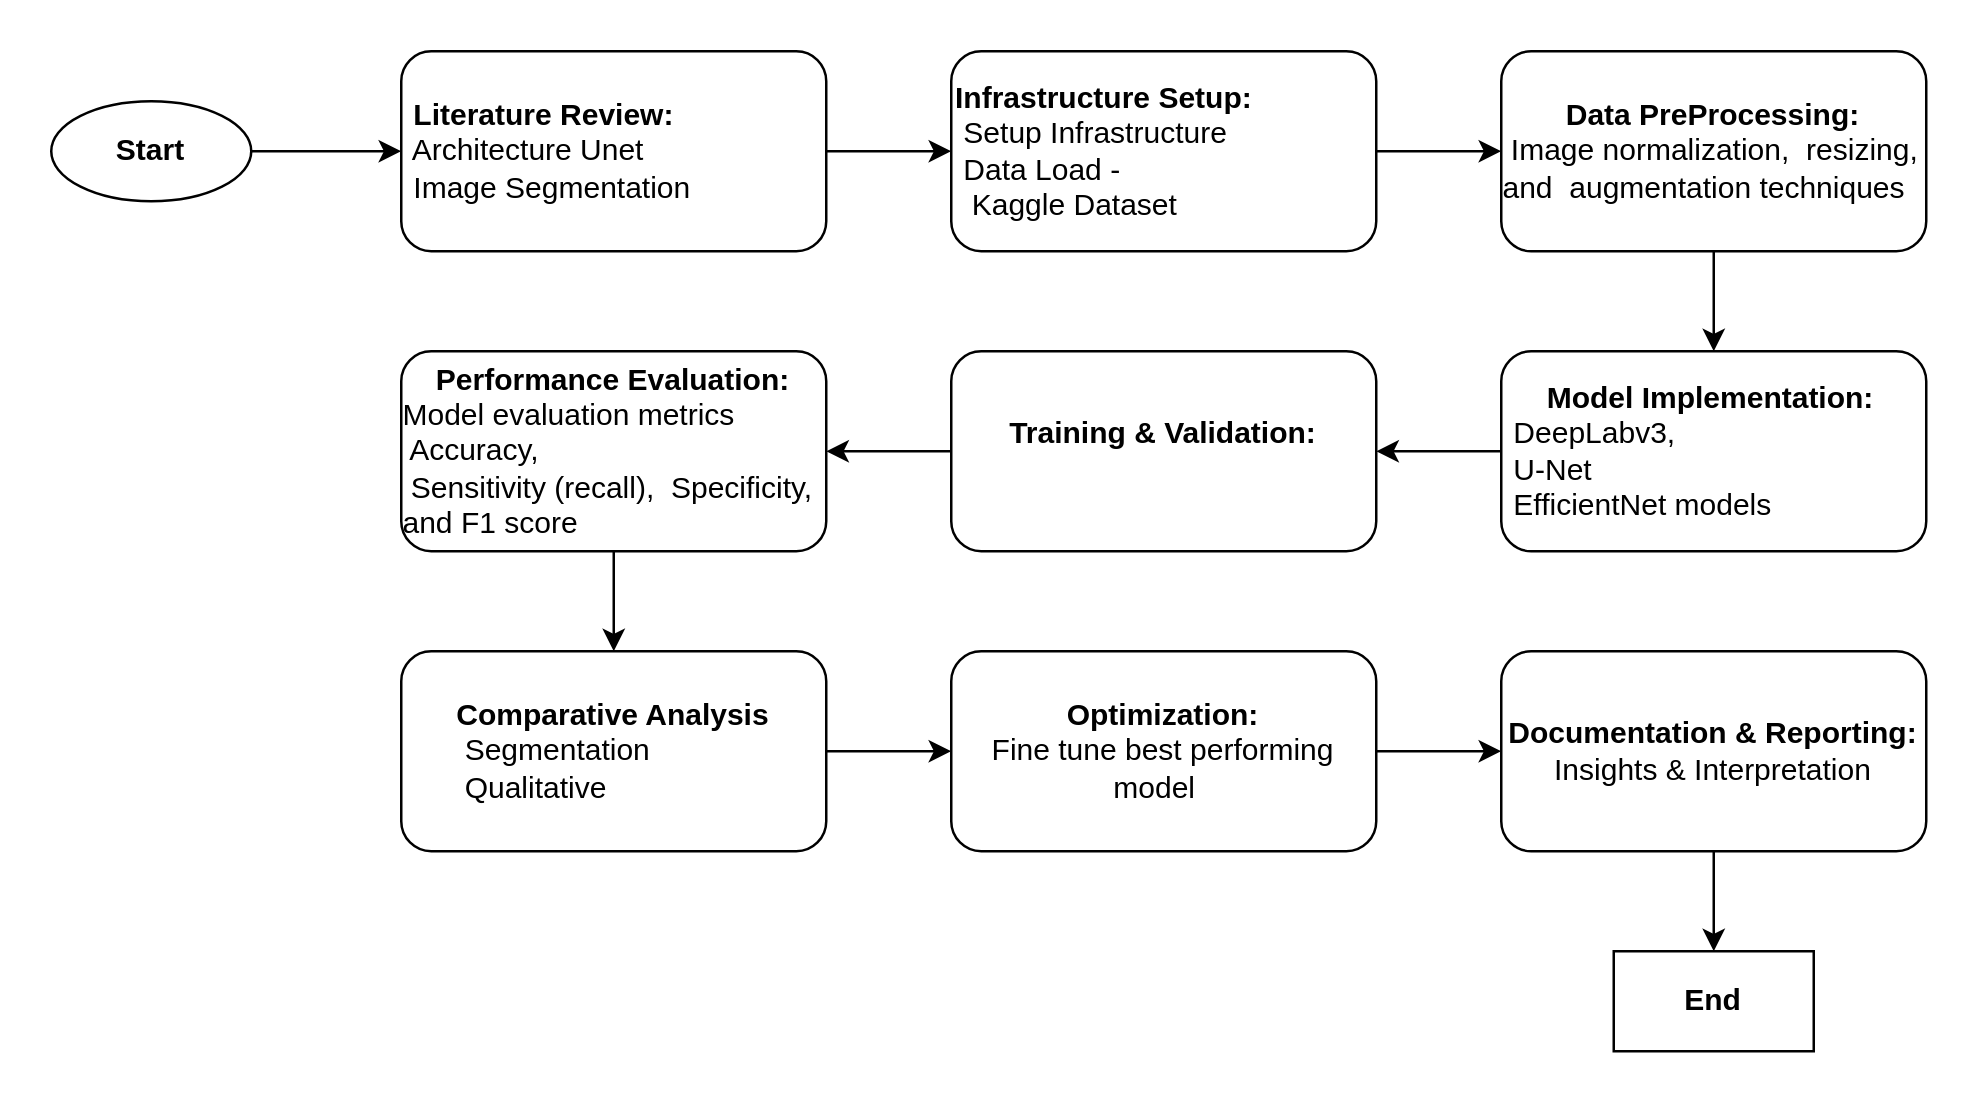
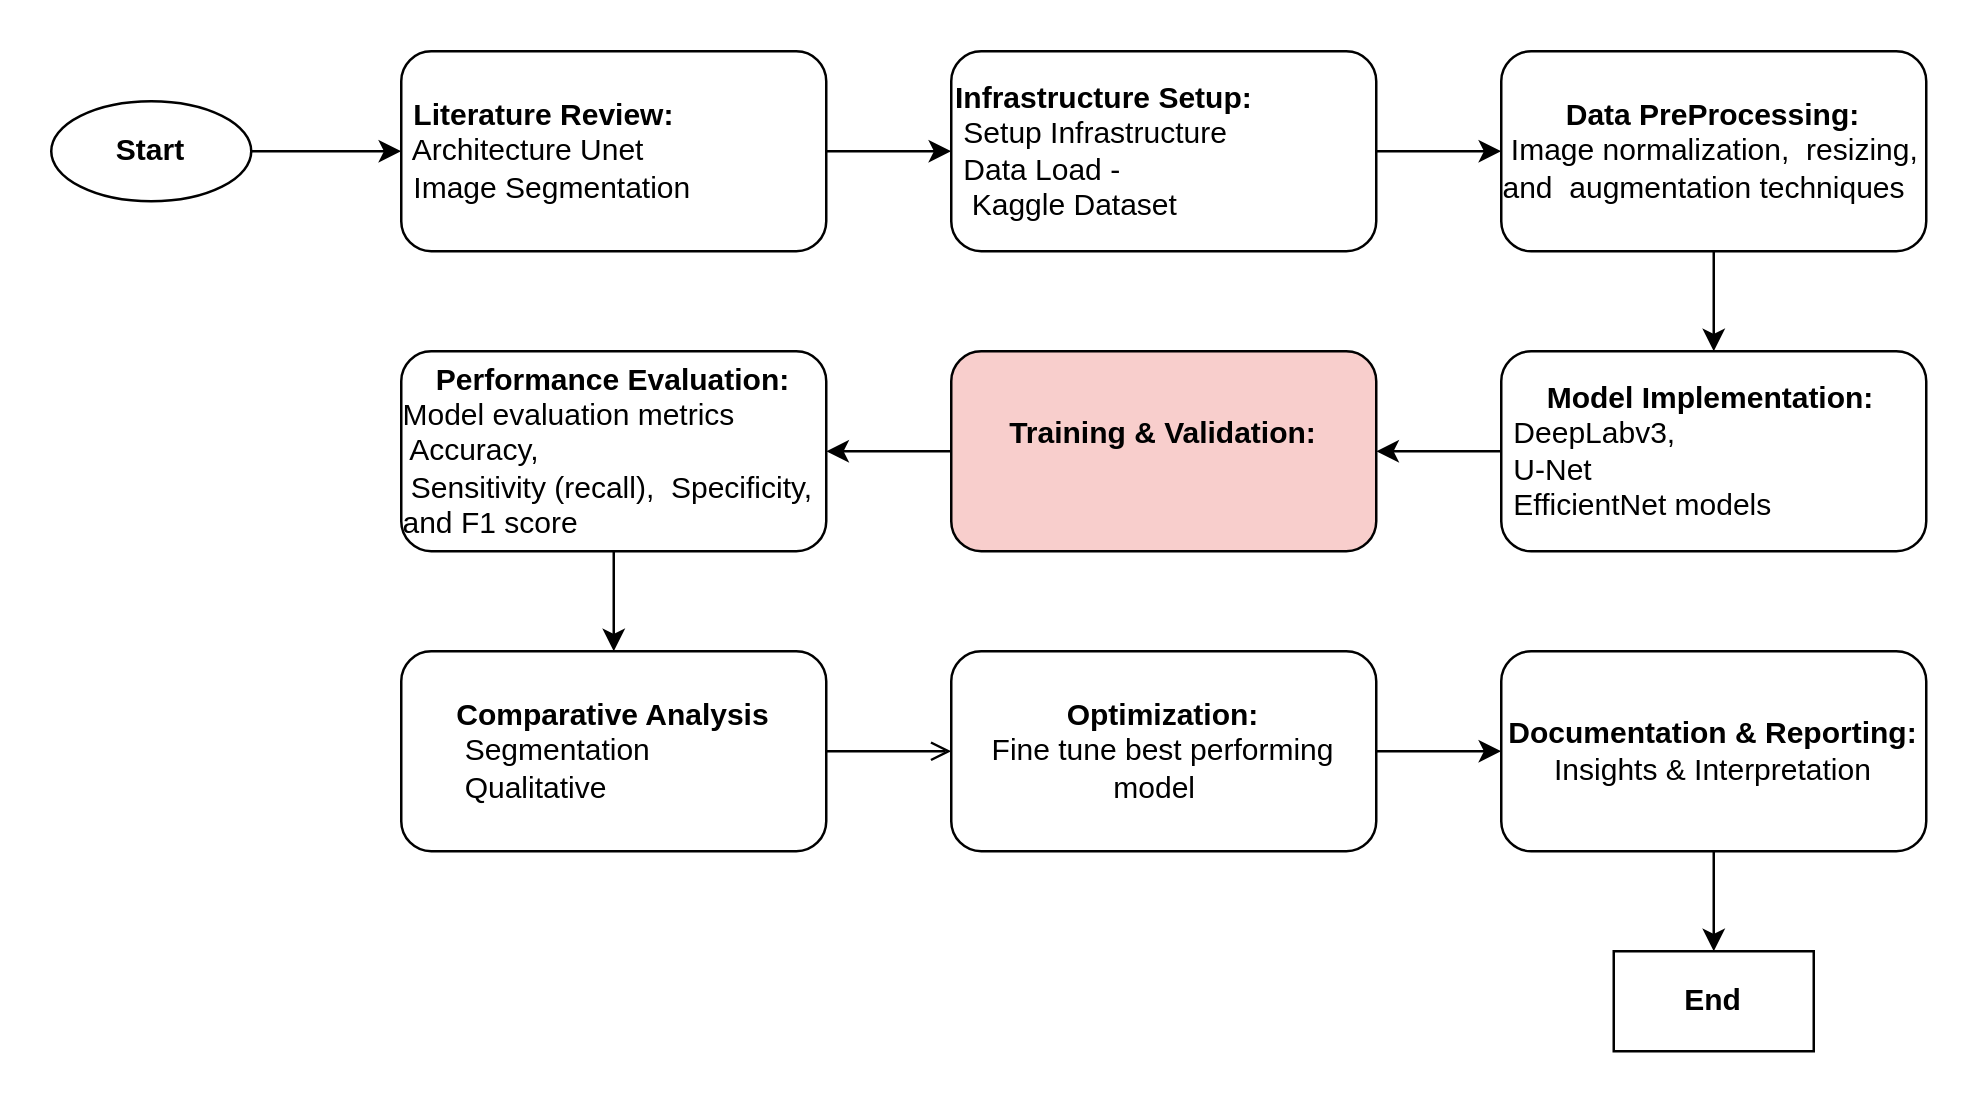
(1164, 451) -> (1164, 451)
(933, 751) -> (937, 751)
